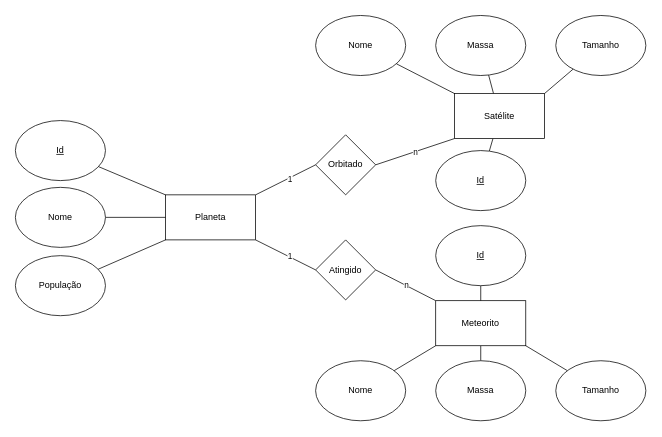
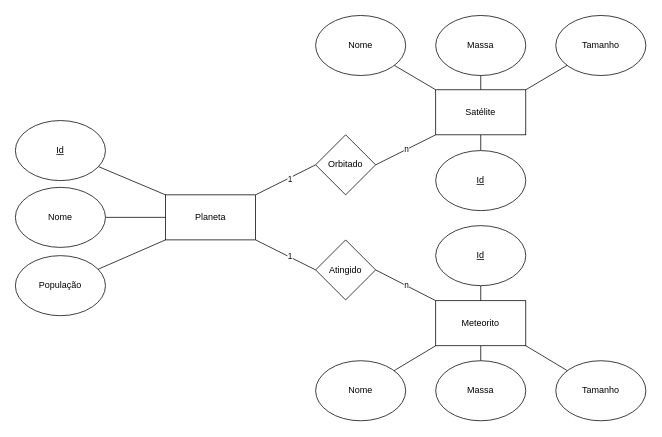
(499, 116) -> (480, 112)
